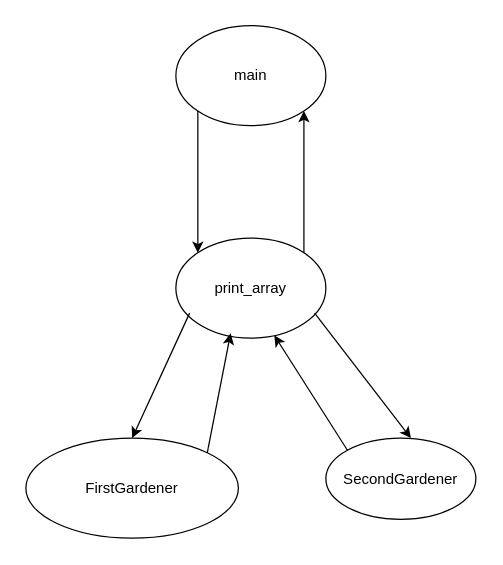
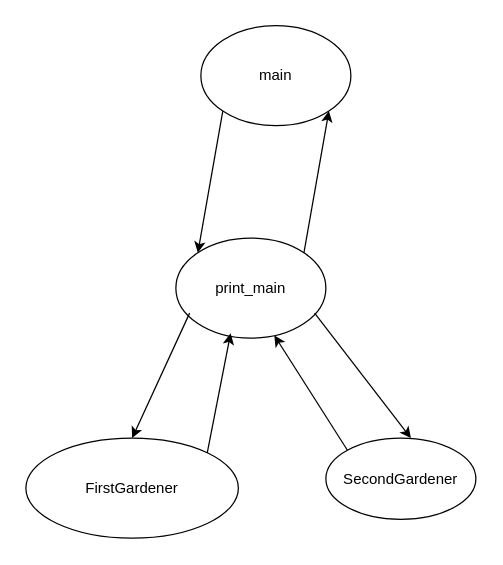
(251, 76) -> (276, 76)
(251, 288) -> (251, 288)
